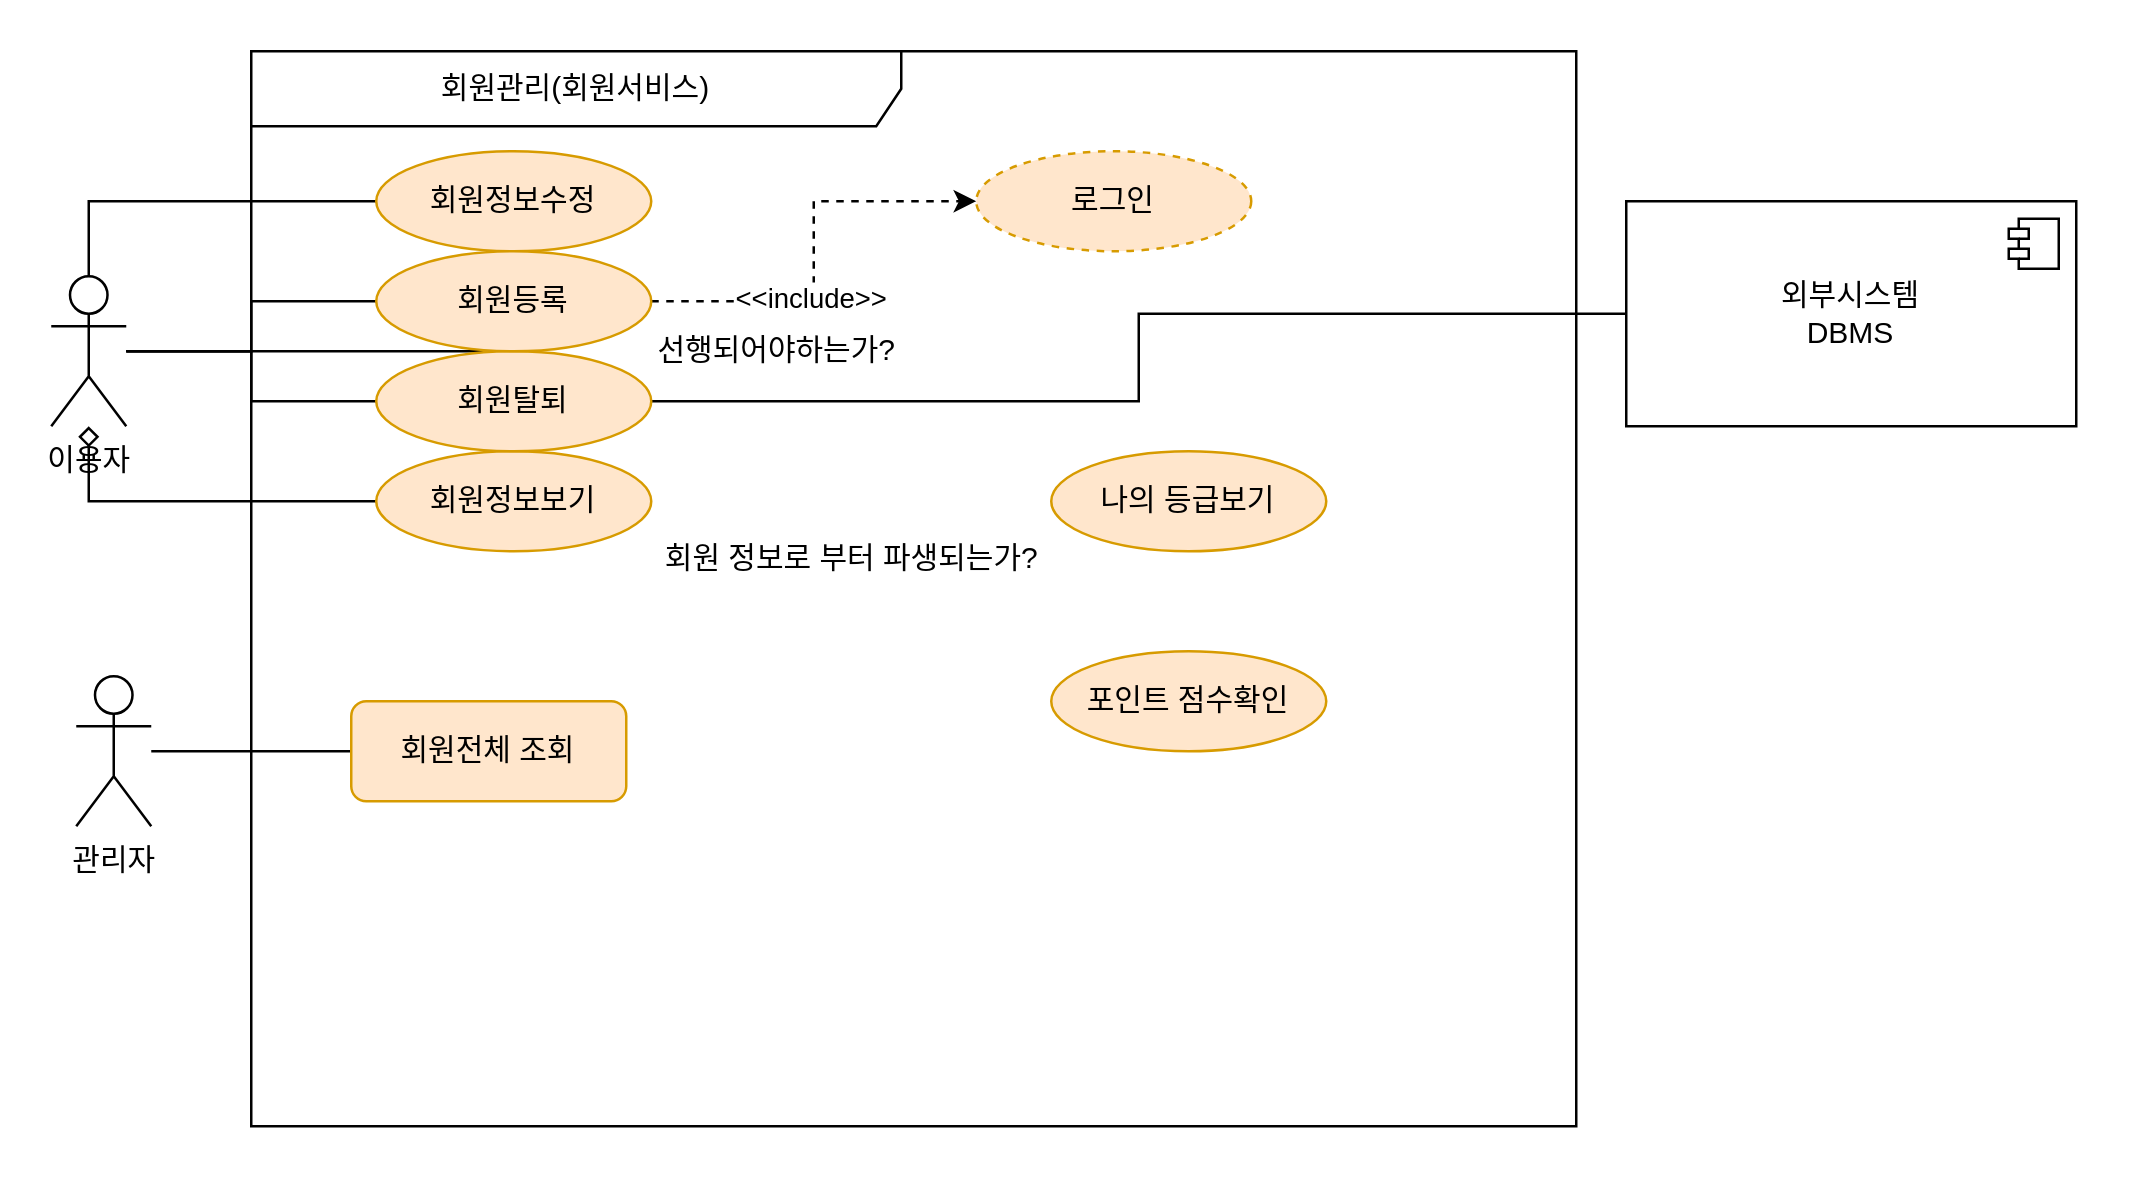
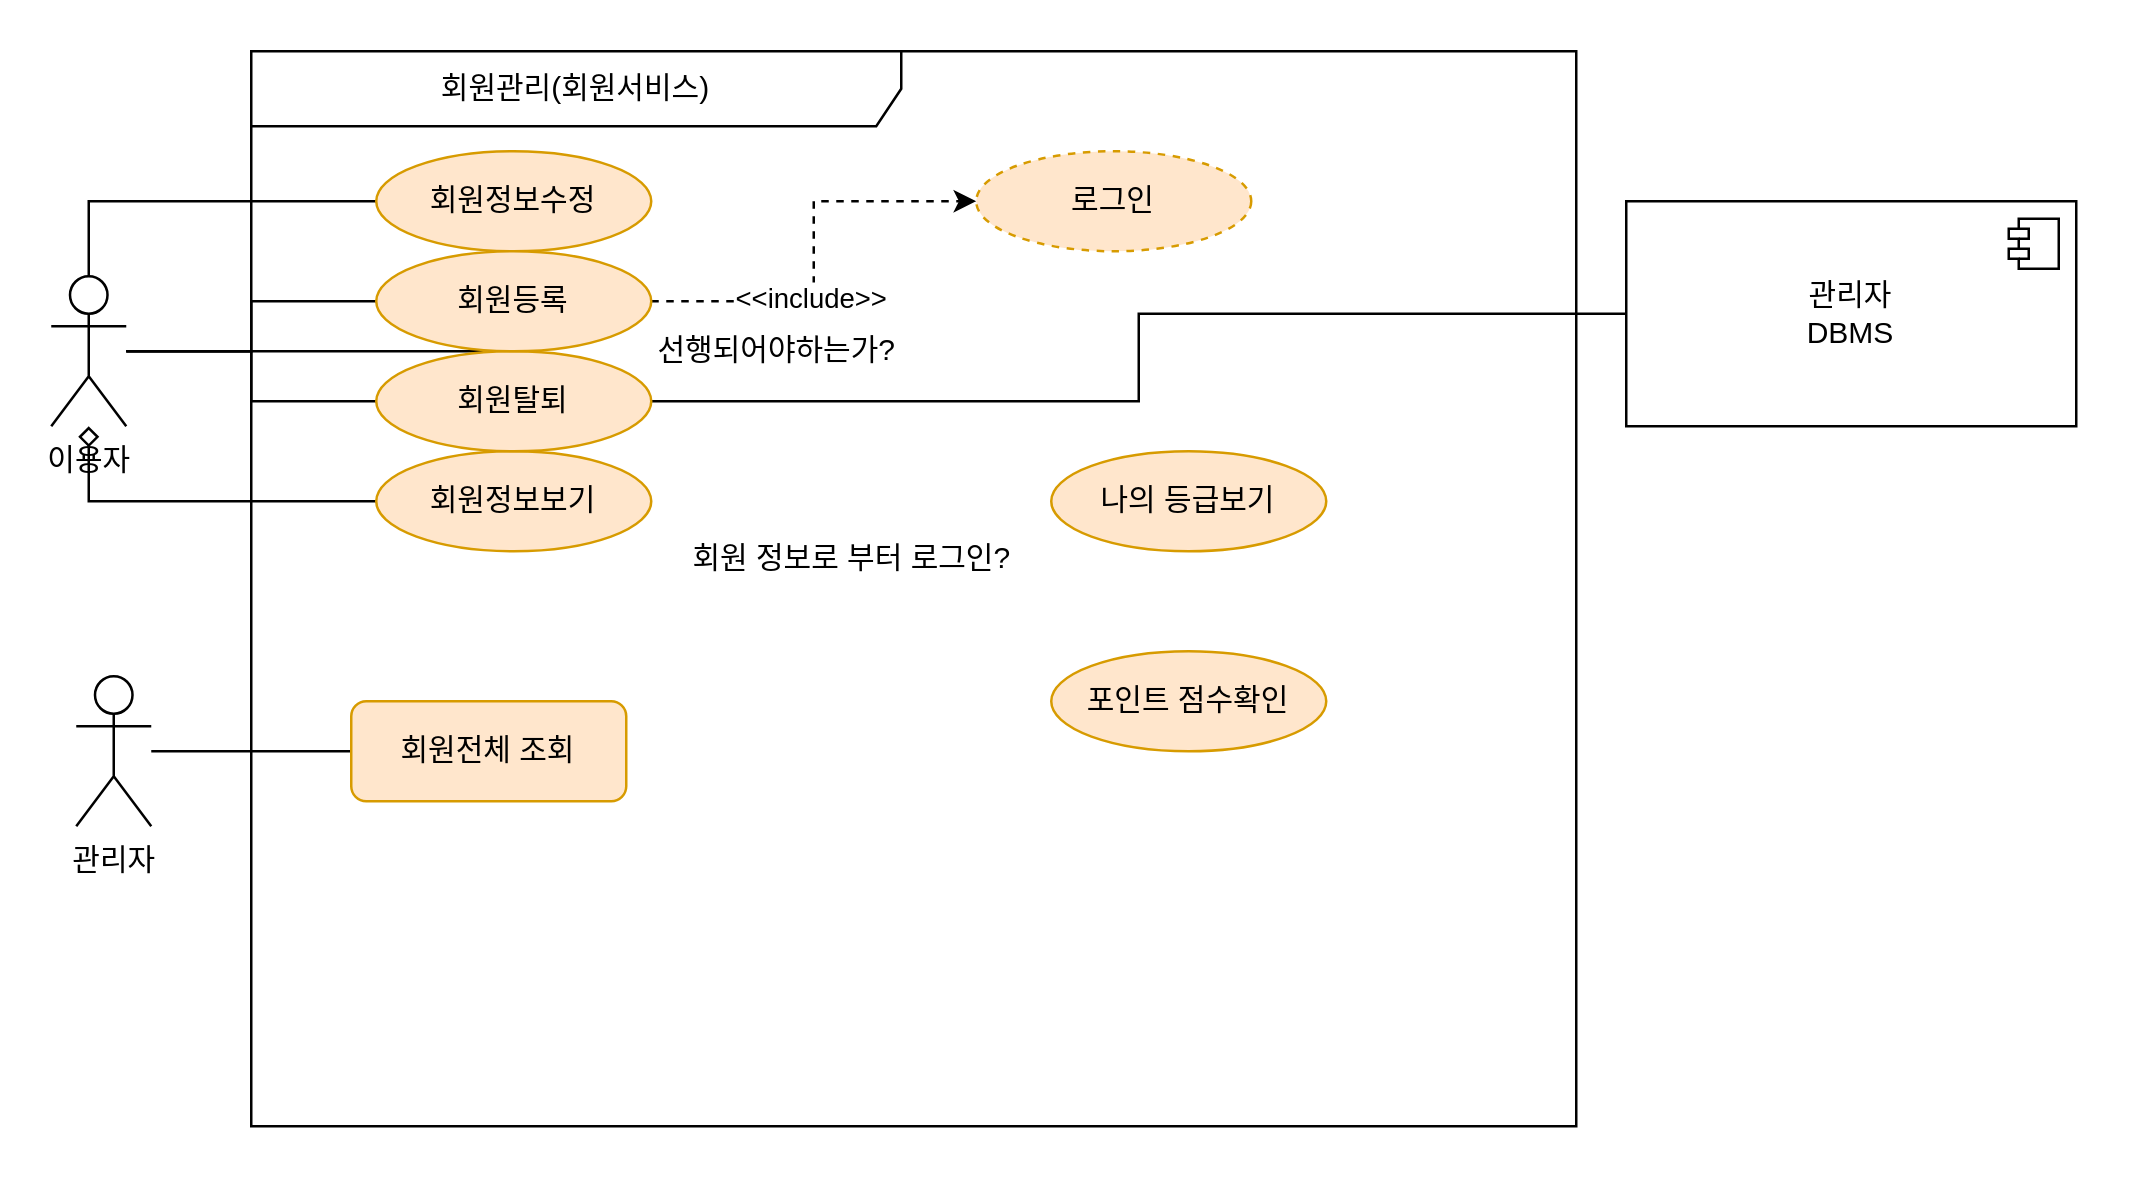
(1851, 314) -> (1851, 314)
(853, 559) -> (853, 559)
